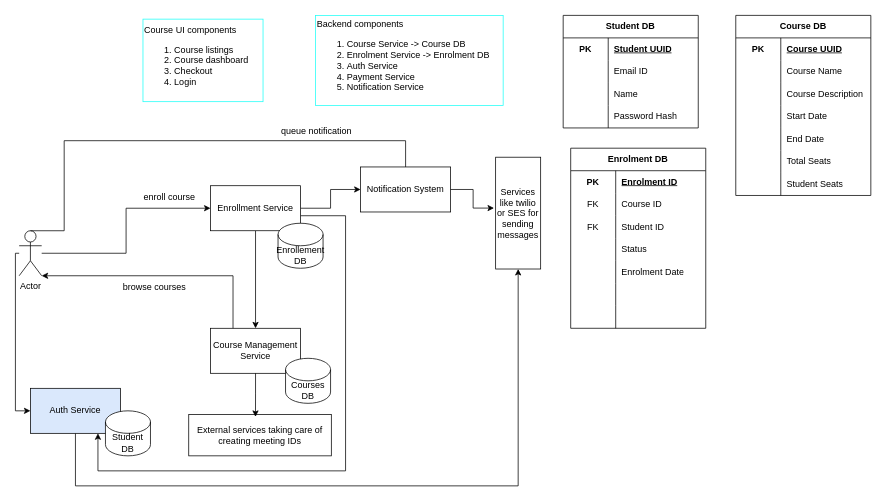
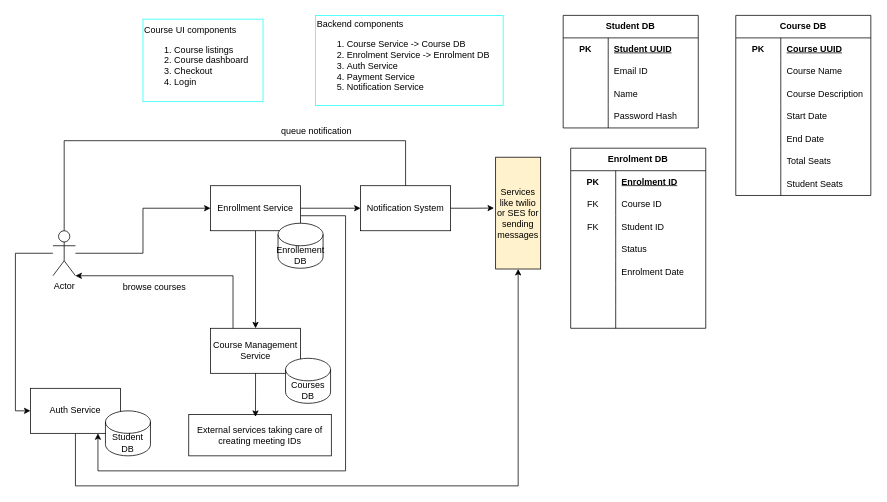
(405, 189) -> (405, 208)
(169, 197) -> none
(518, 213) -> (518, 213)
(30, 253) -> (64, 253)
(75, 411) -> (75, 411)
